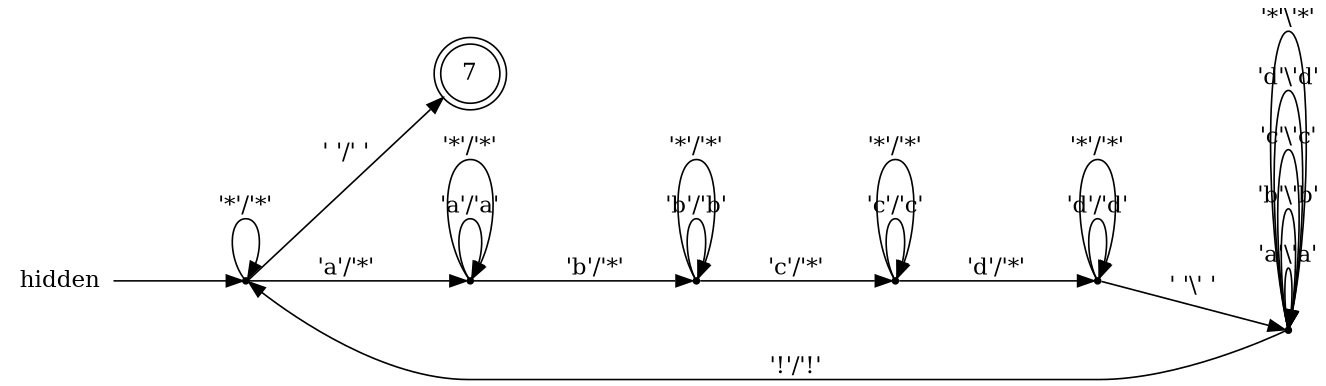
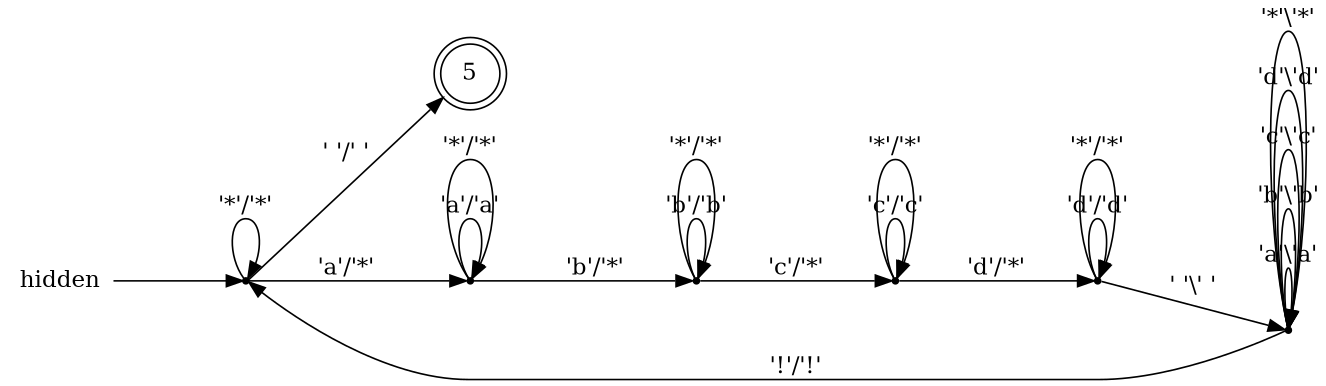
(470, 74) -> (470, 74)
